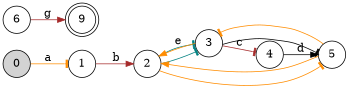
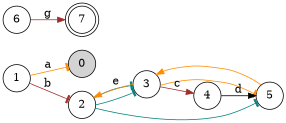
(82, 20) -> (82, 20)
(274, 26) -> (214, 67)
(269, 39) -> (207, 80)
(237, 49) -> (173, 89)
(47, 64) -> (48, 71)
(111, 64) -> (47, 91)
(244, 72) -> none
(240, 85) -> (176, 120)
